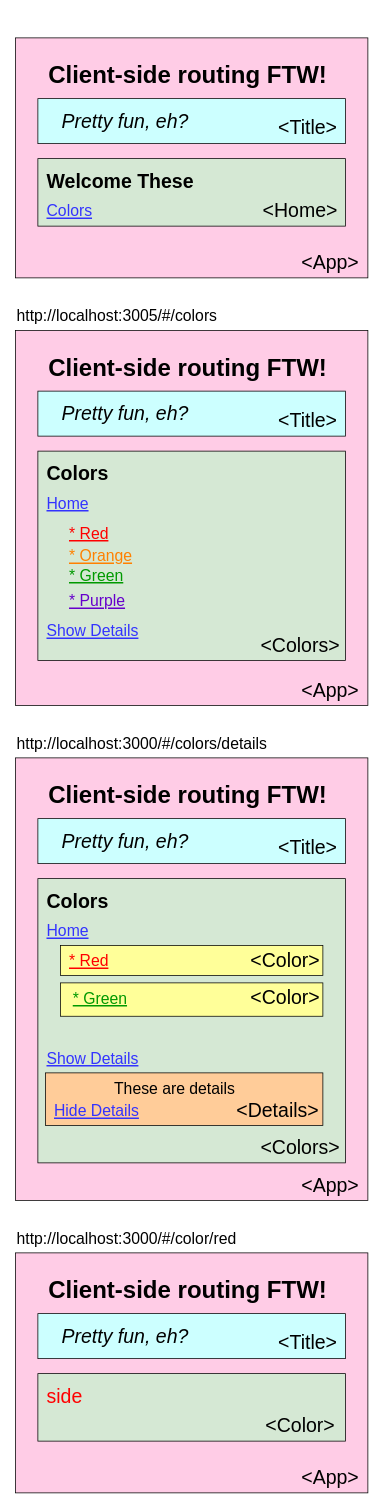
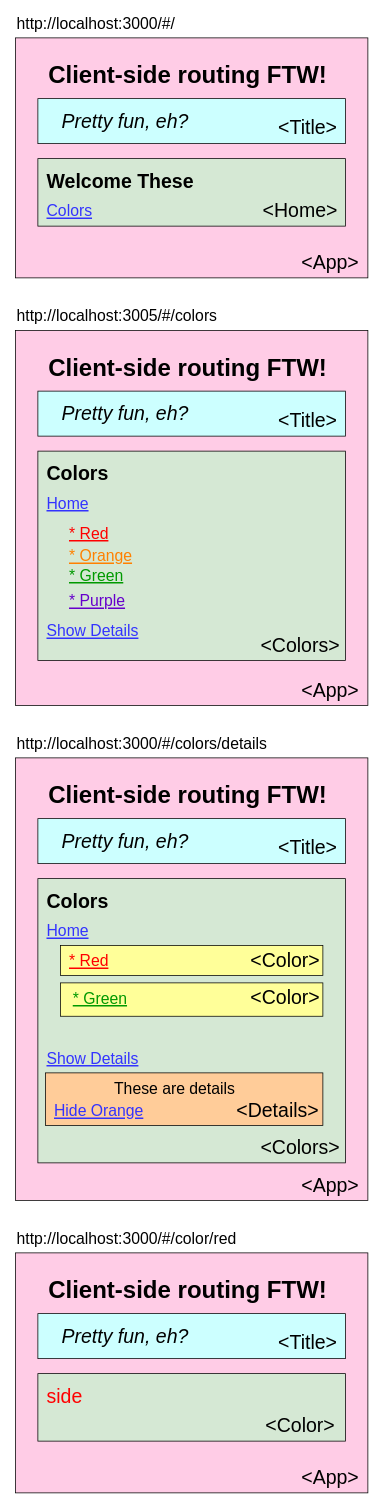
none -> (120, 23)
(99, 1110) -> (99, 1110)
